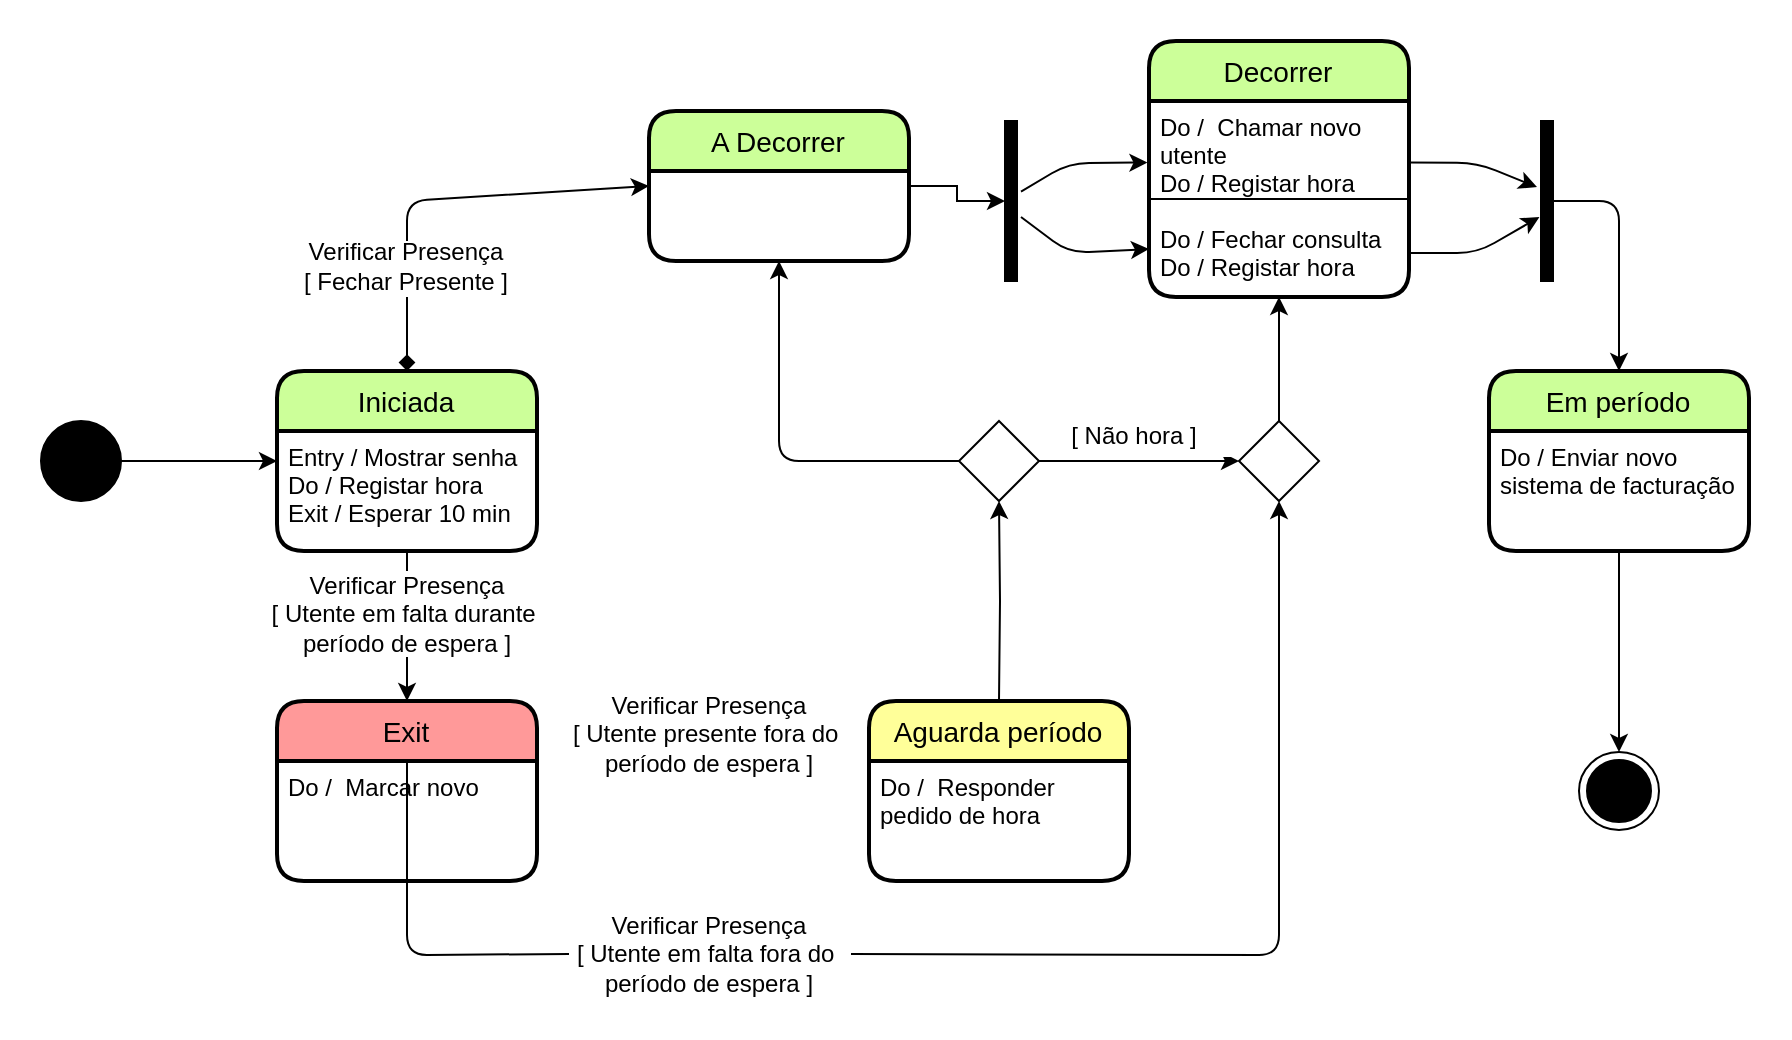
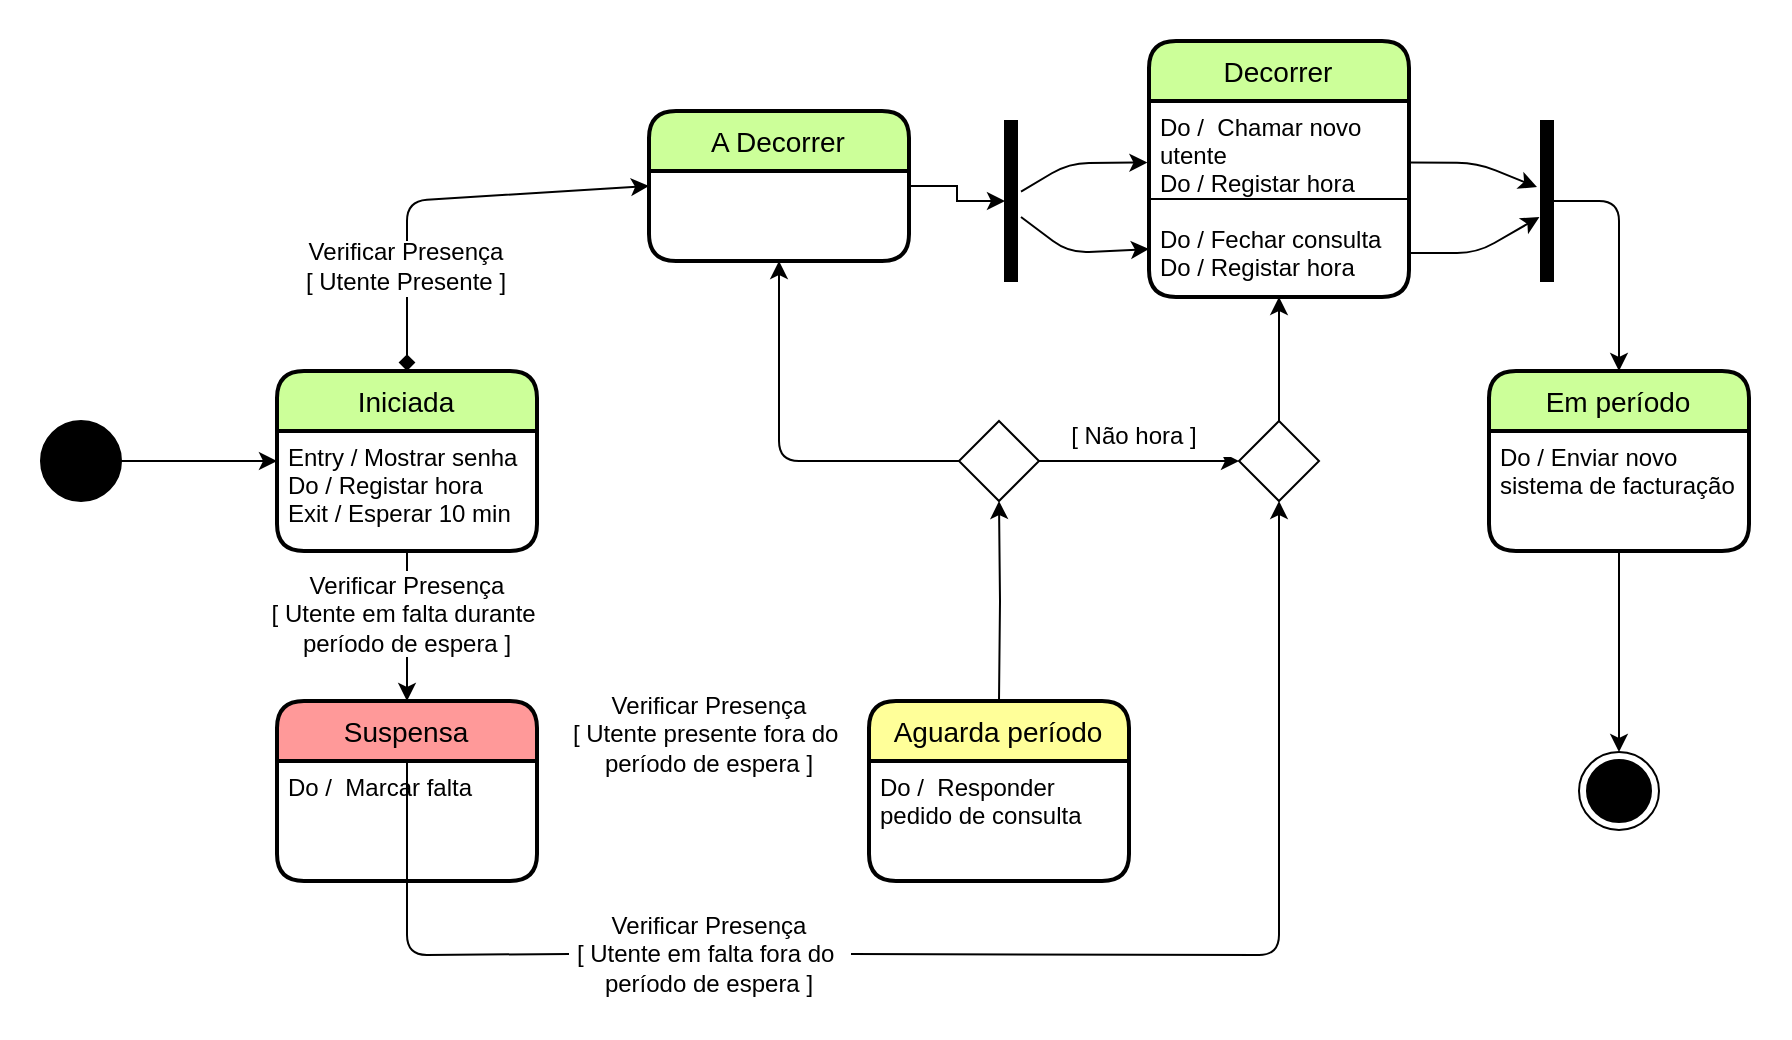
(407, 267) -> (407, 267)
(406, 733) -> (406, 733)
(393, 788) -> (396, 788)
(975, 788) -> (975, 788)
